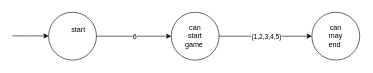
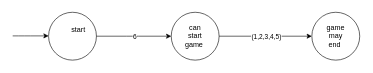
(336, 36) -> (336, 36)
